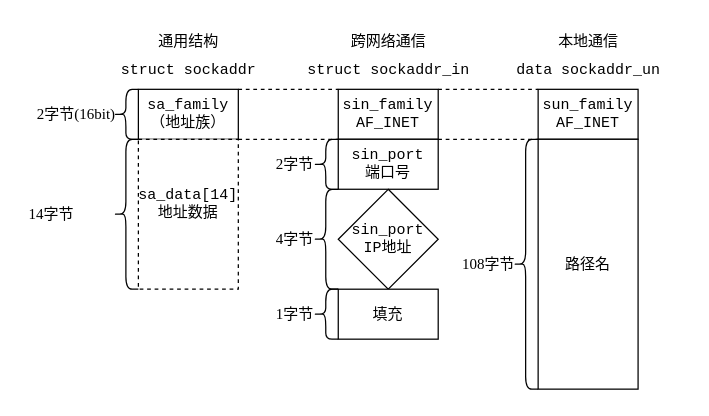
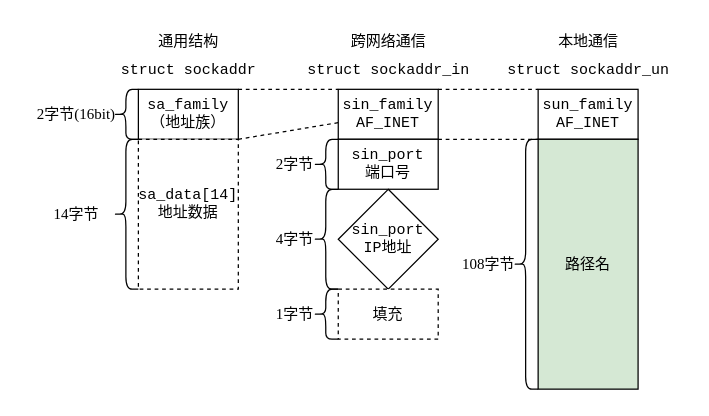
(589, 71) -> (589, 71)
(282, 139) -> (289, 131)
(51, 214) -> (76, 214)
(588, 264) -> (588, 264)
(388, 314) -> (388, 314)
